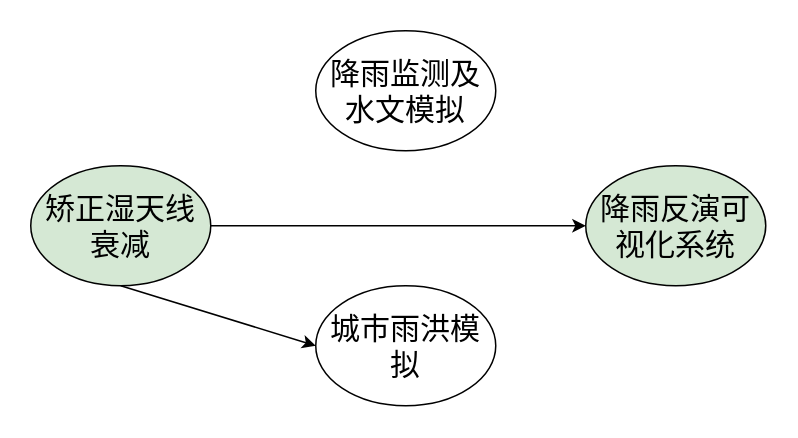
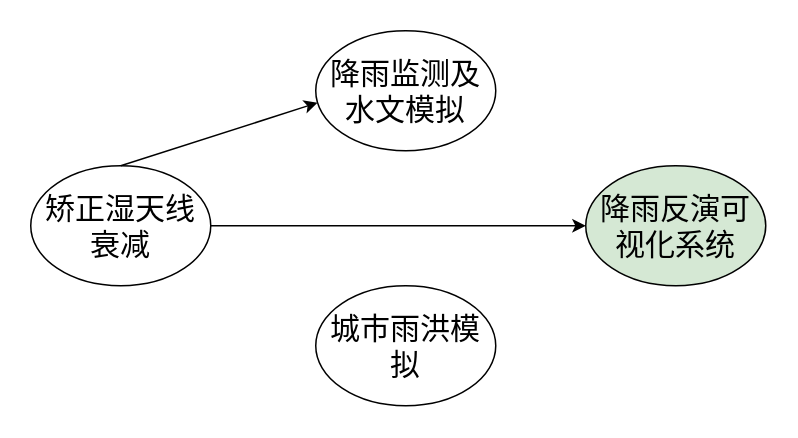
none -> (214, 136)
(121, 226) -> (121, 226)
(214, 314) -> none
